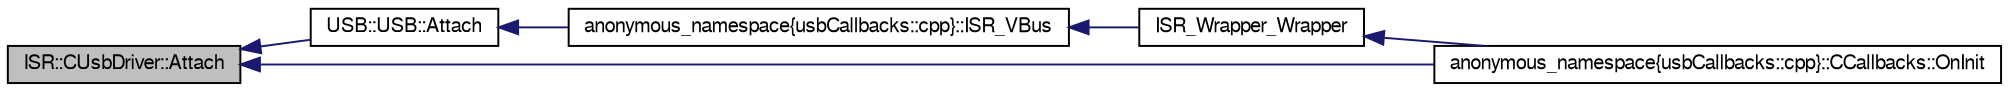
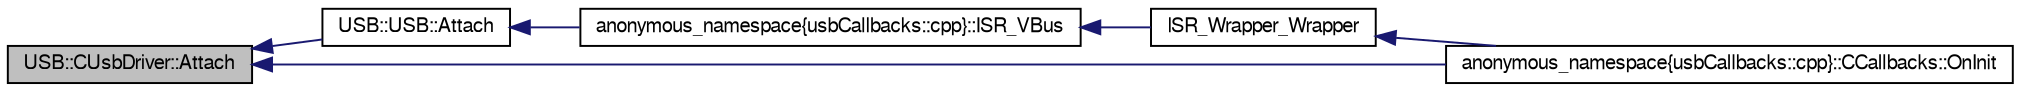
(124, 64) -> (130, 64)
